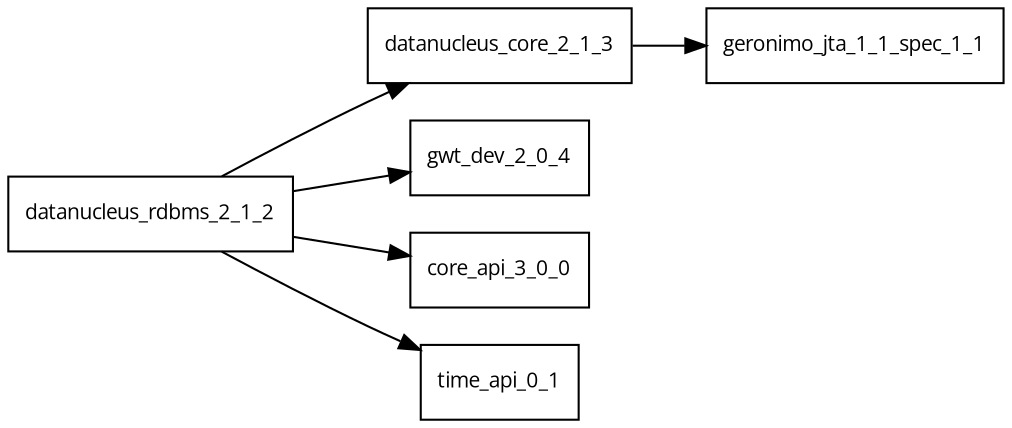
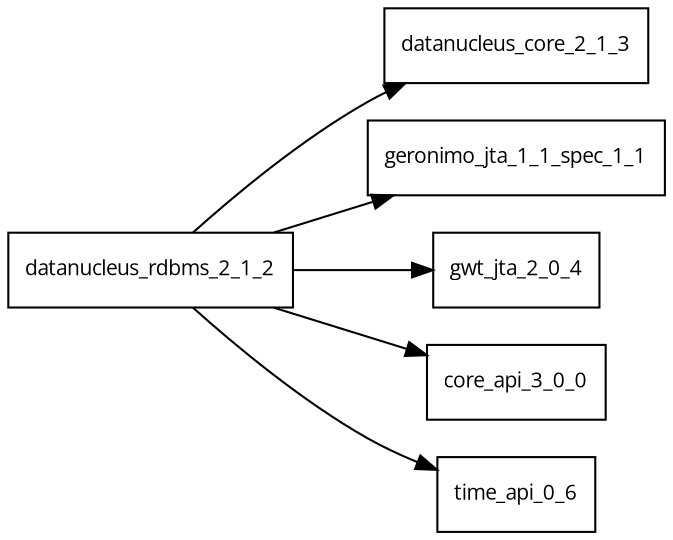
(659, 46) -> (324, 217)
(500, 158) -> (516, 270)
(500, 382) -> (516, 495)
